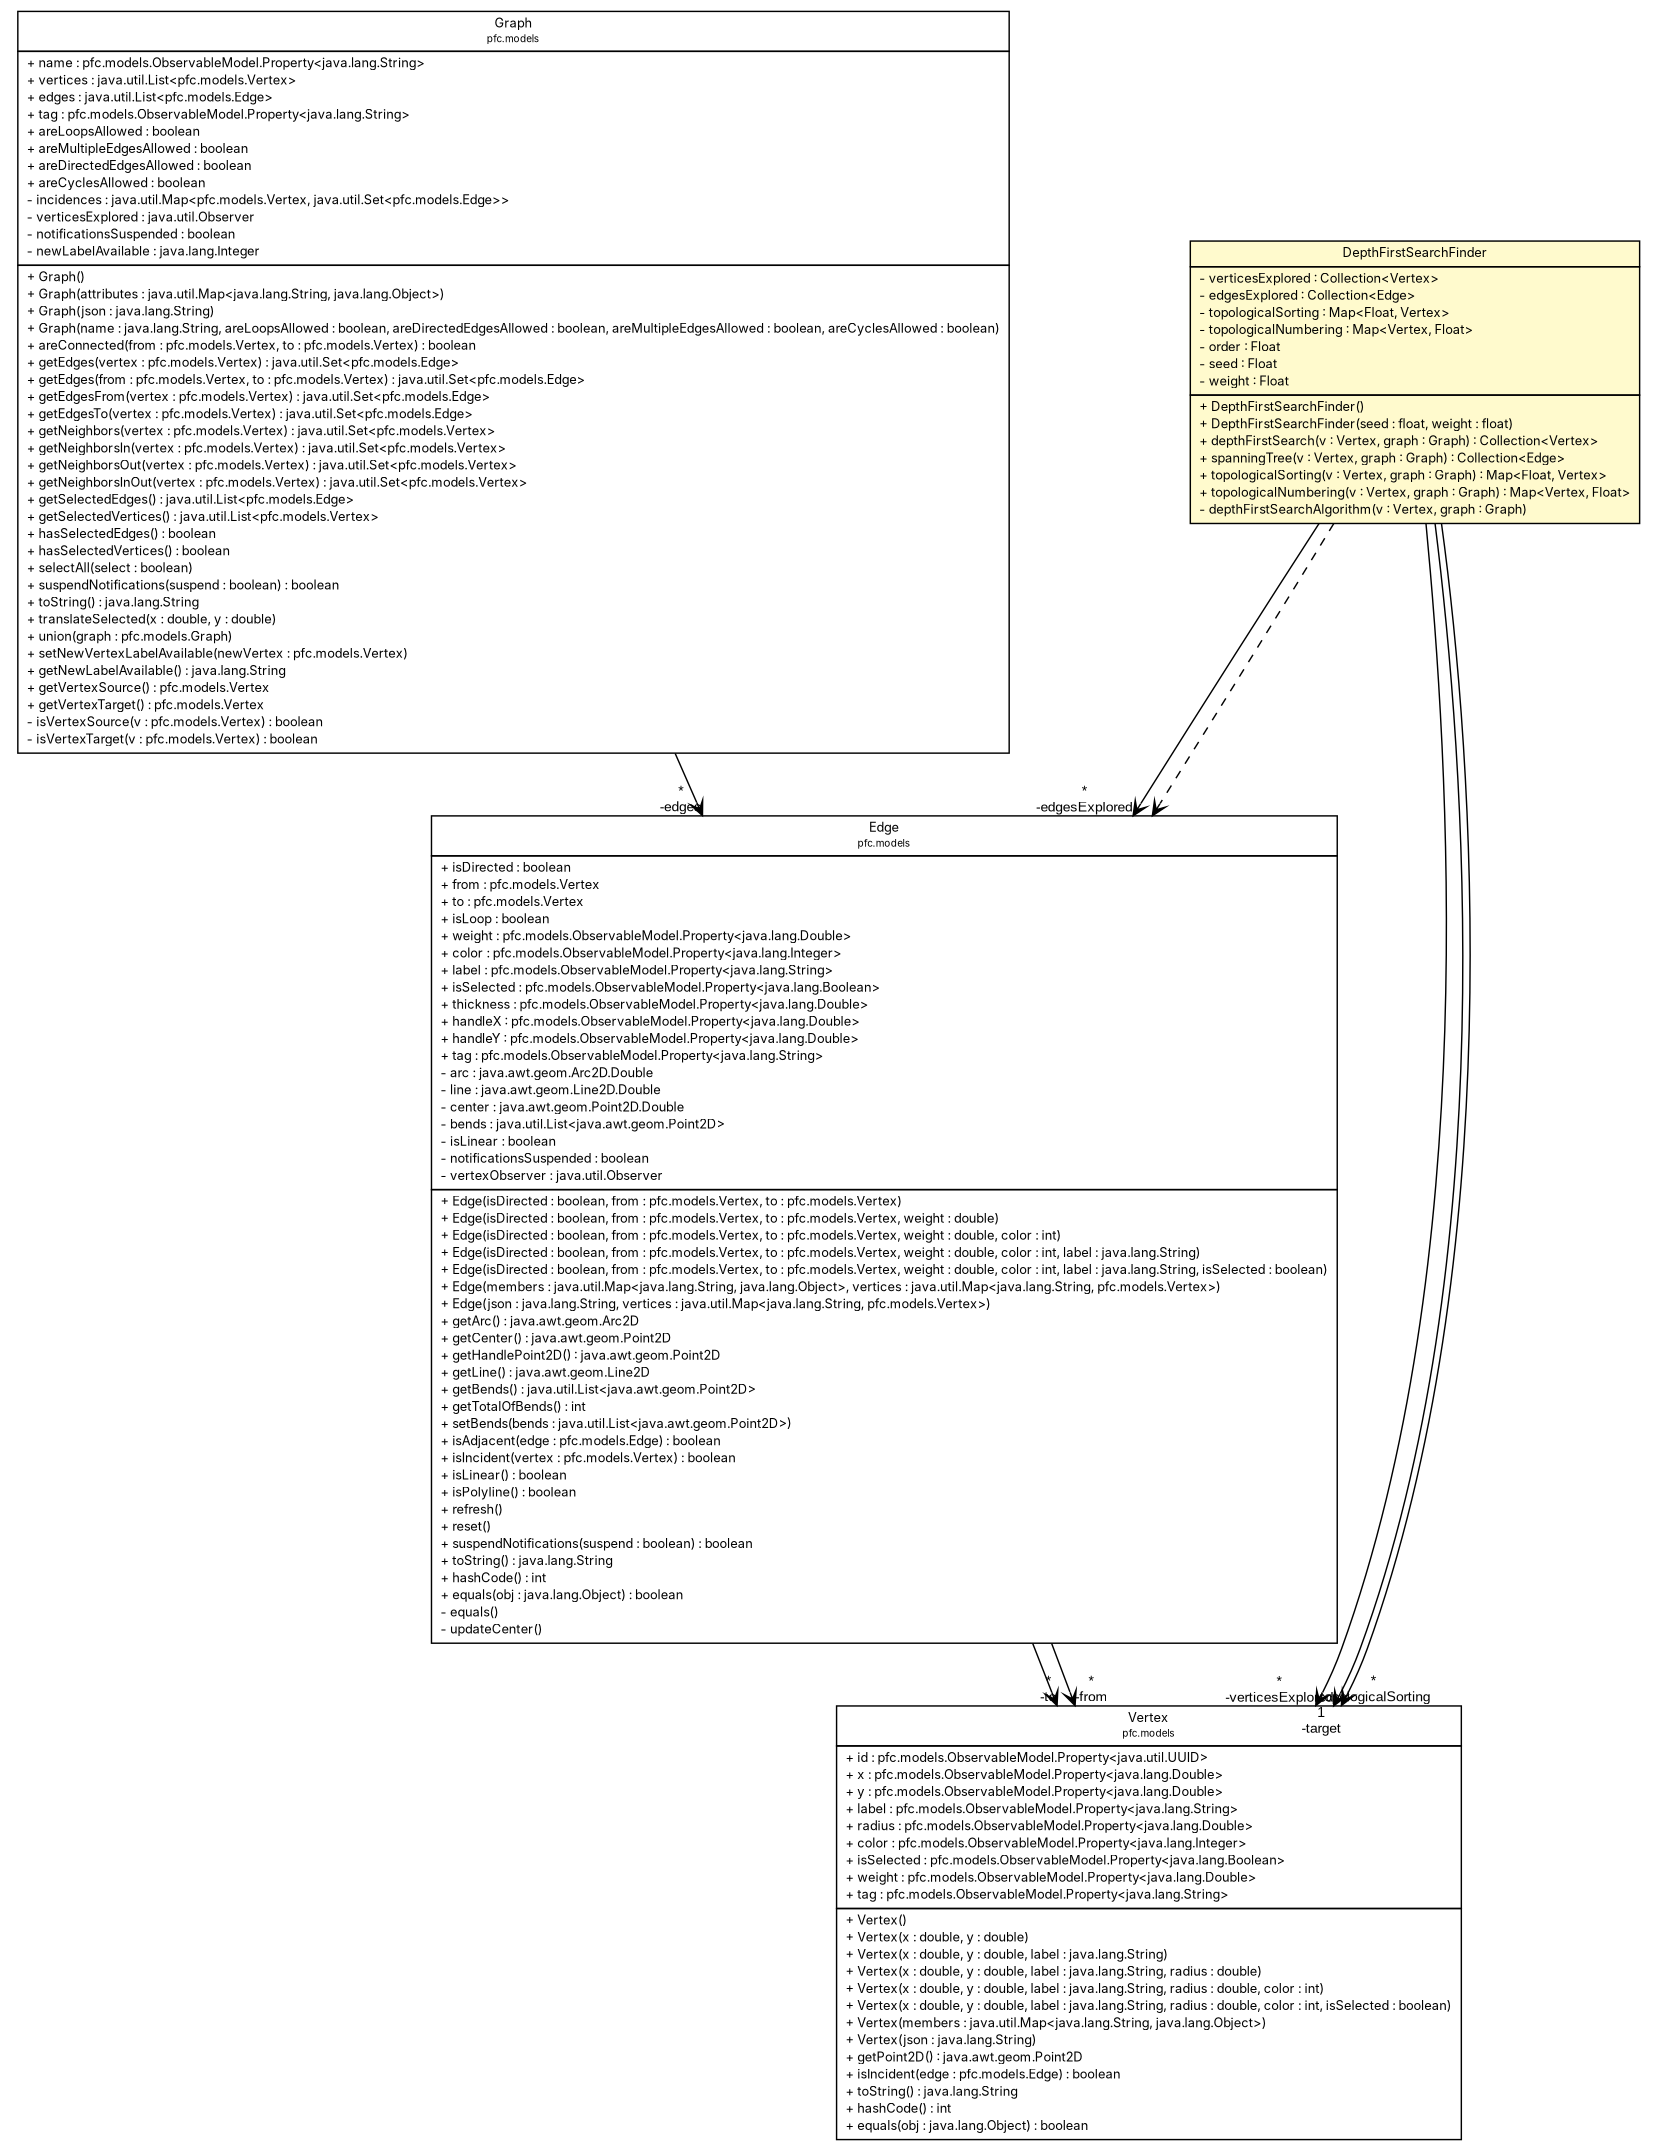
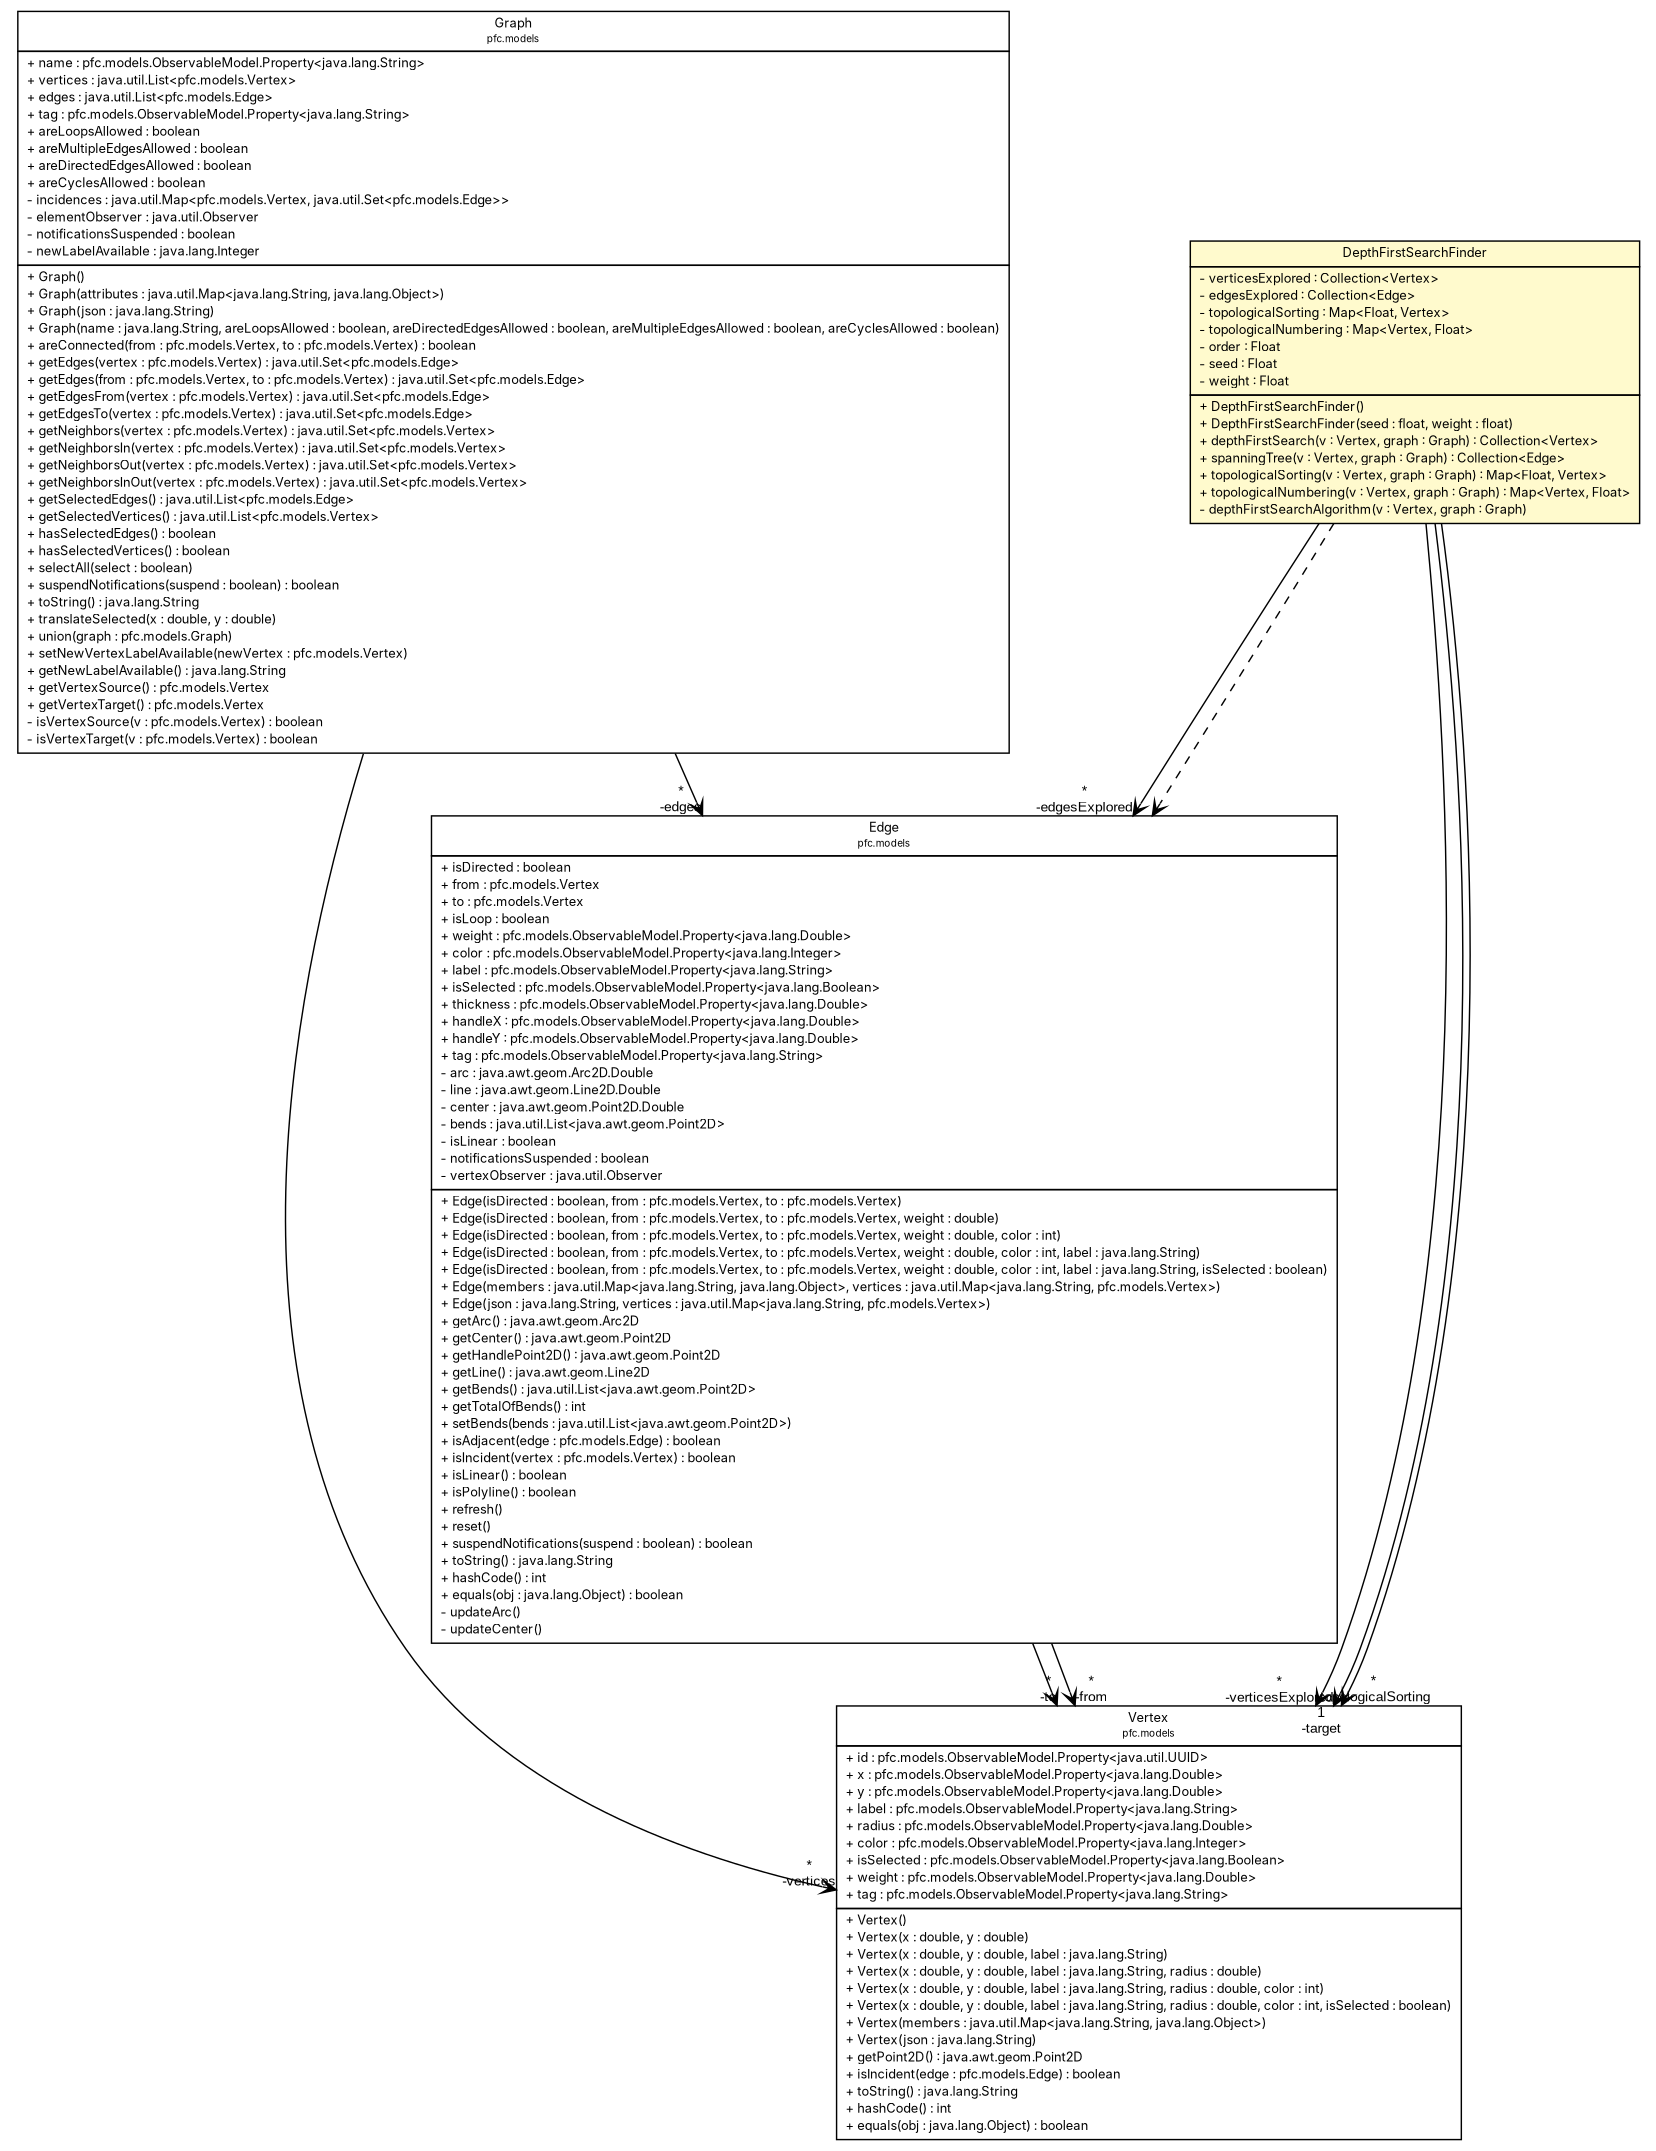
(141, 218) -> (143, 218)
none -> (316, 1451)
(470, 1613) -> (481, 1613)
